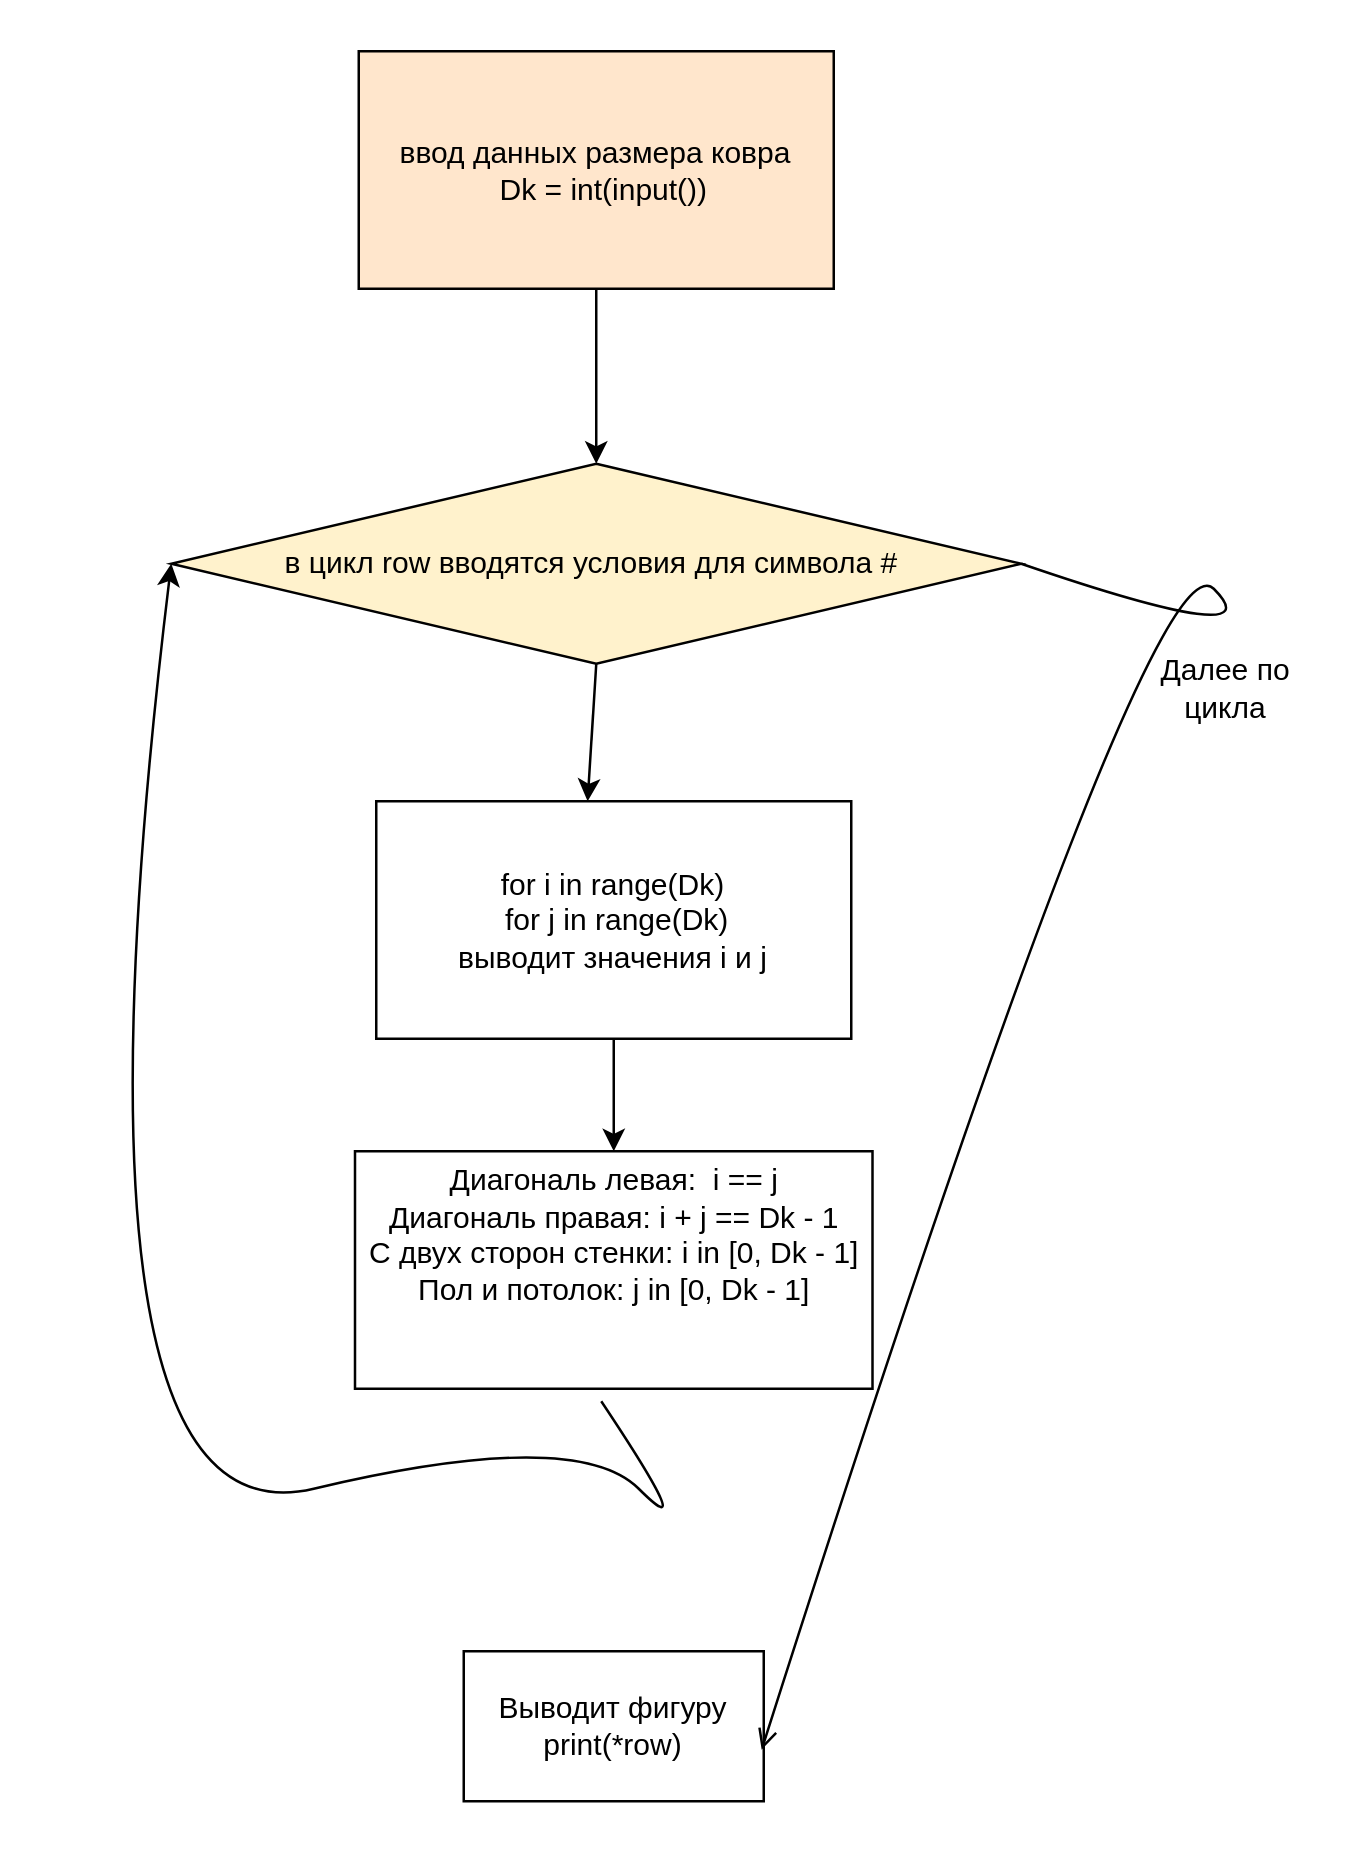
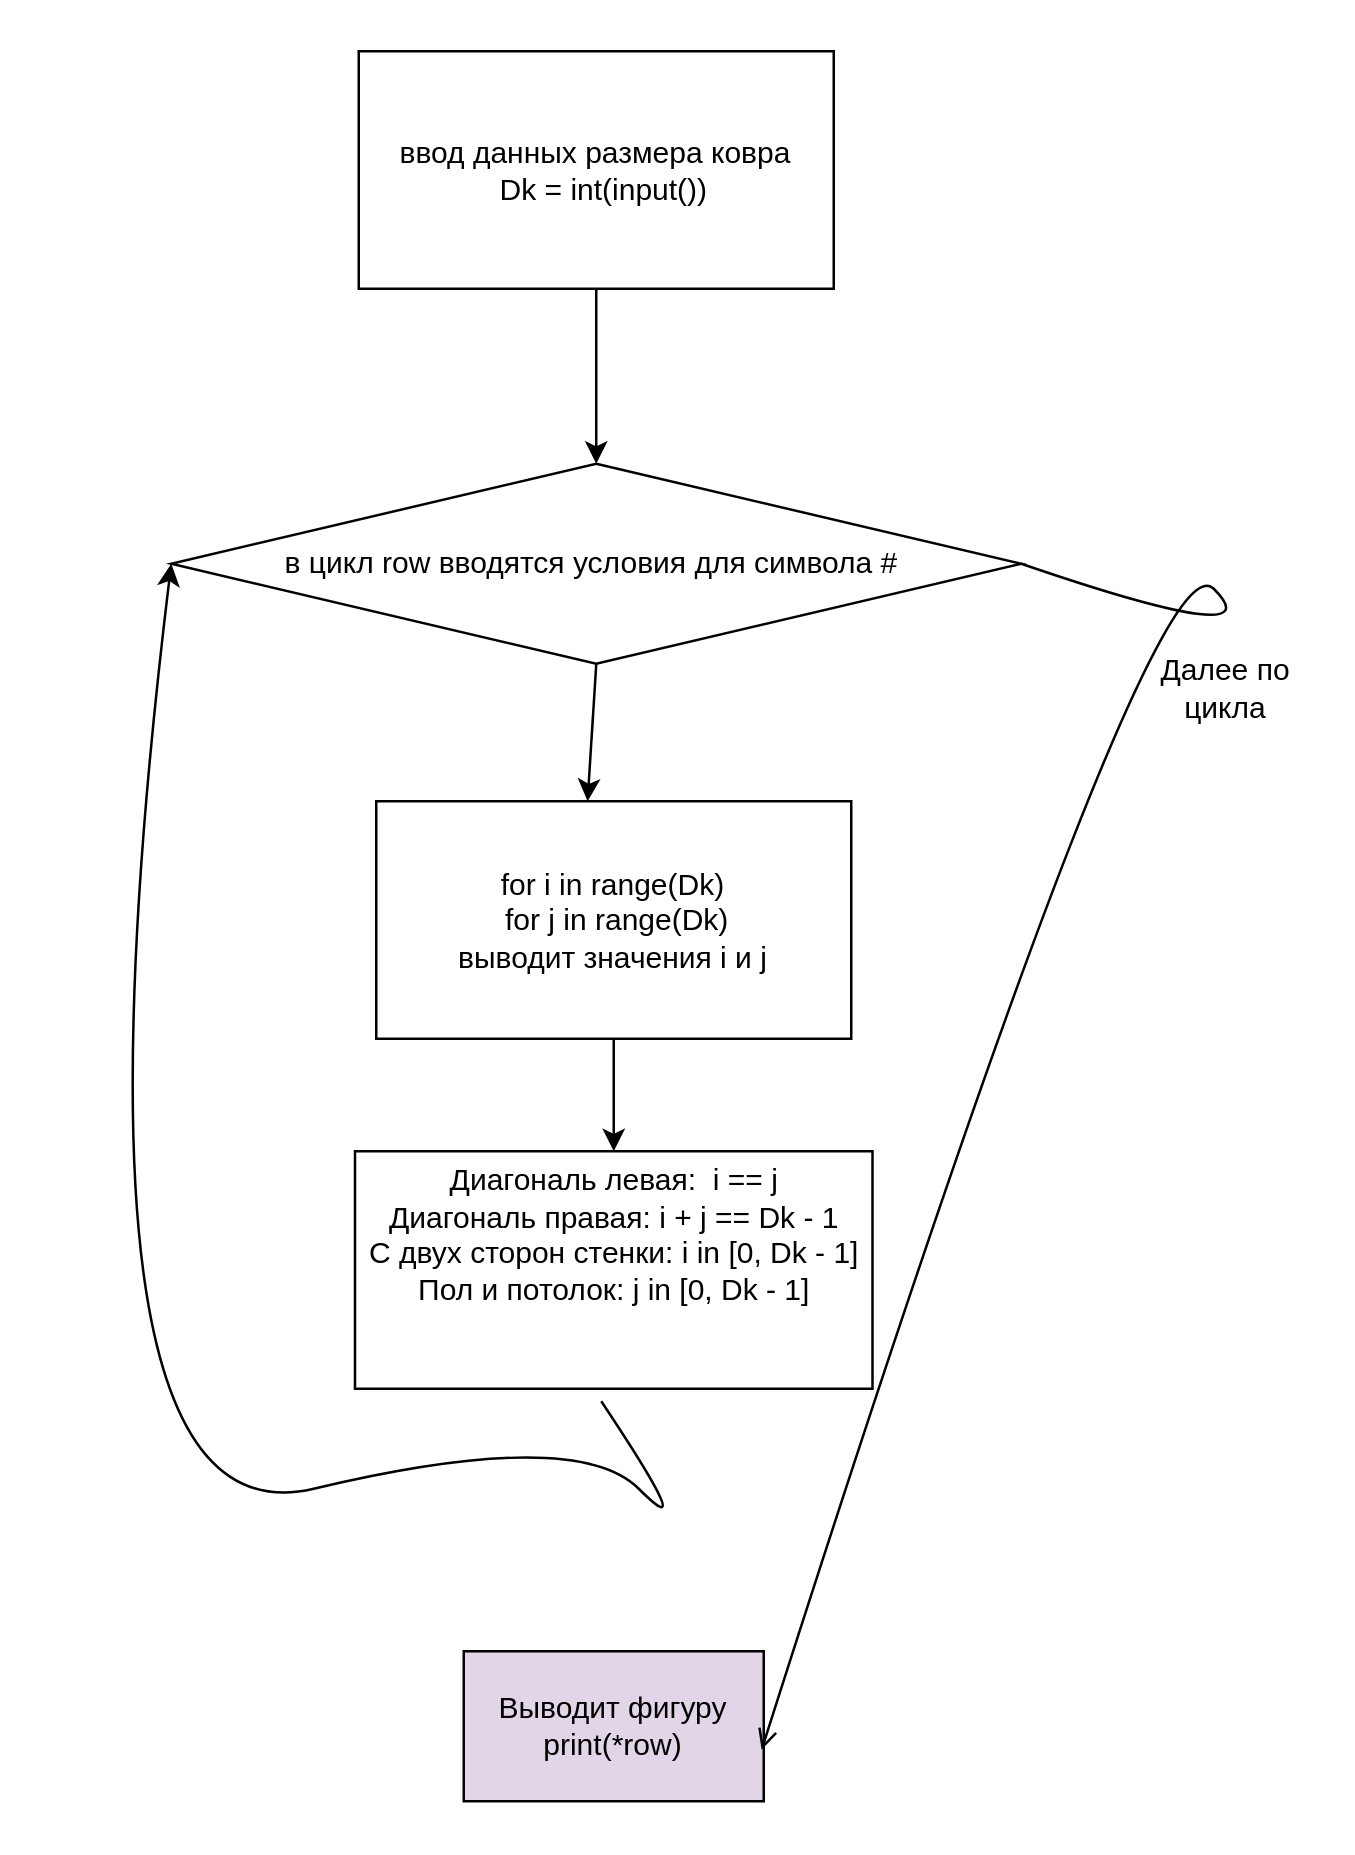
(596, 170) -> (596, 170)
(596, 564) -> (596, 564)
(614, 1726) -> (614, 1726)
